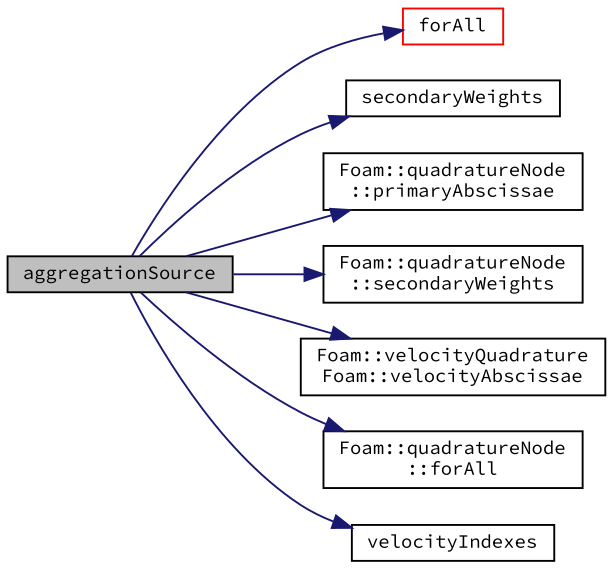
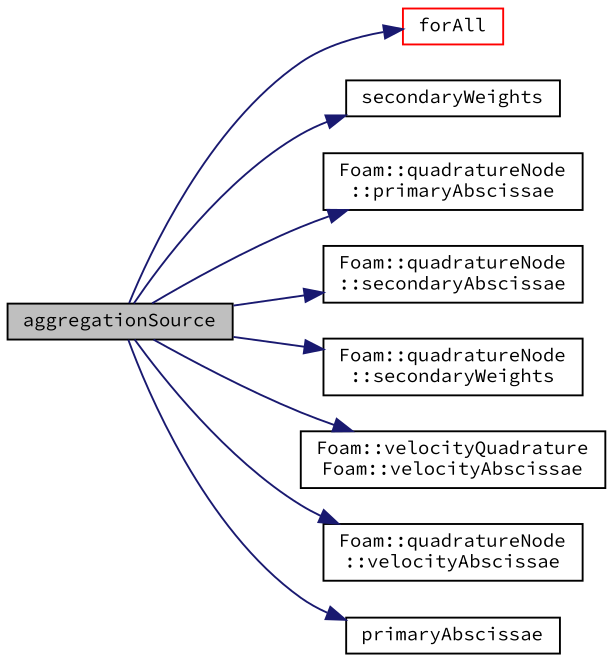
none -> (453, 274)
(453, 460) -> (453, 552)
(453, 543) -> (453, 636)
